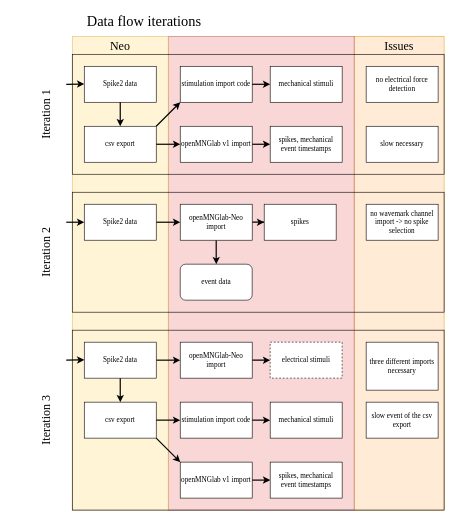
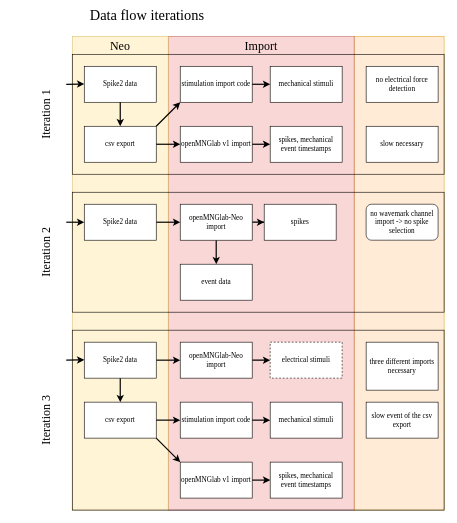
(144, 21) -> (147, 15)
none -> (261, 45)
(399, 45) -> none
(402, 222) -> (402, 222)
(216, 282) -> (216, 282)
